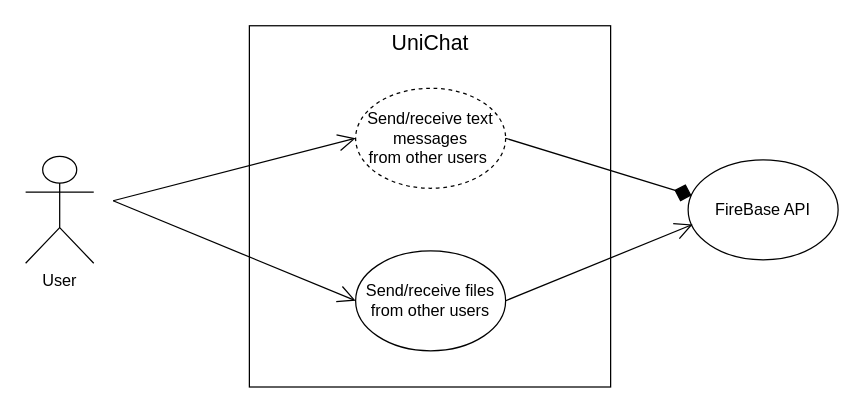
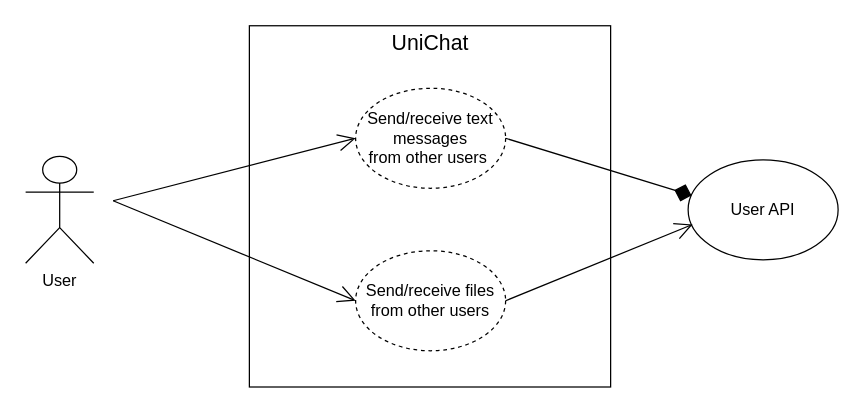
(763, 209) -> (763, 209)
(431, 301) -> (431, 301)
